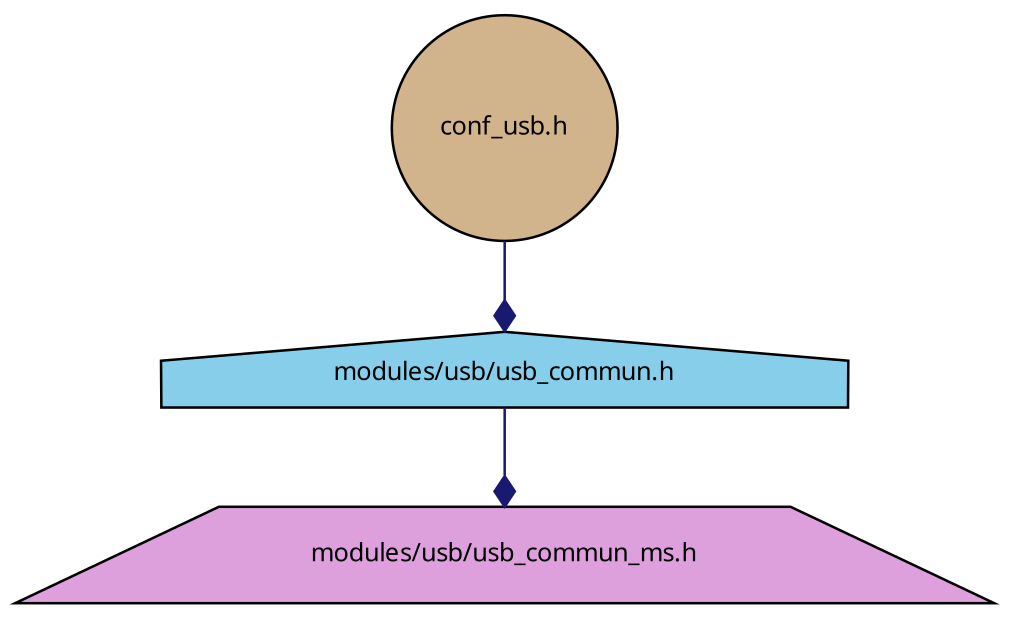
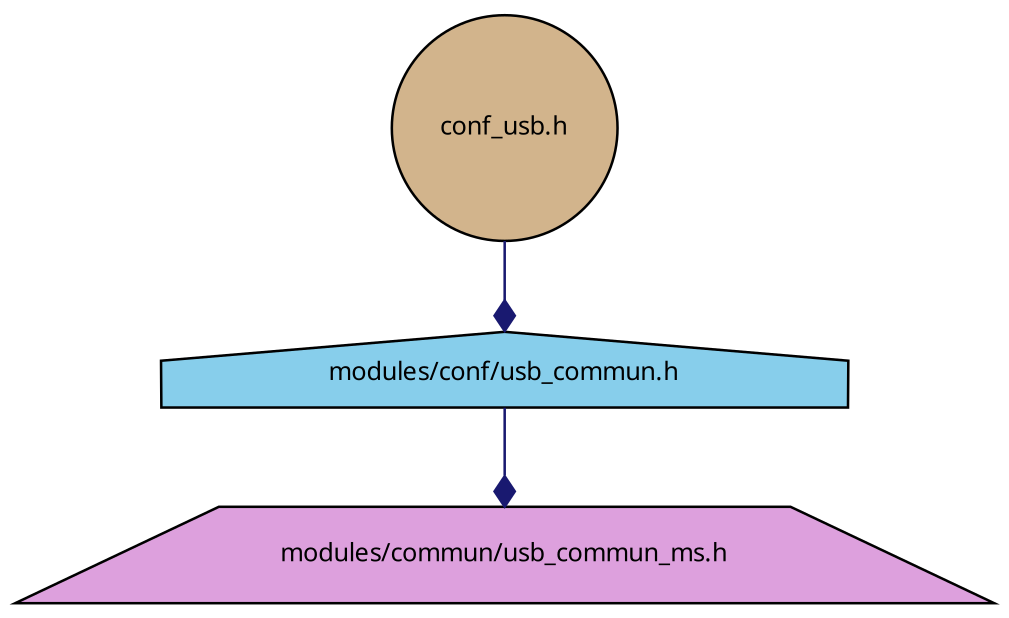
(505, 374) -> (505, 374)
(505, 555) -> (505, 555)
